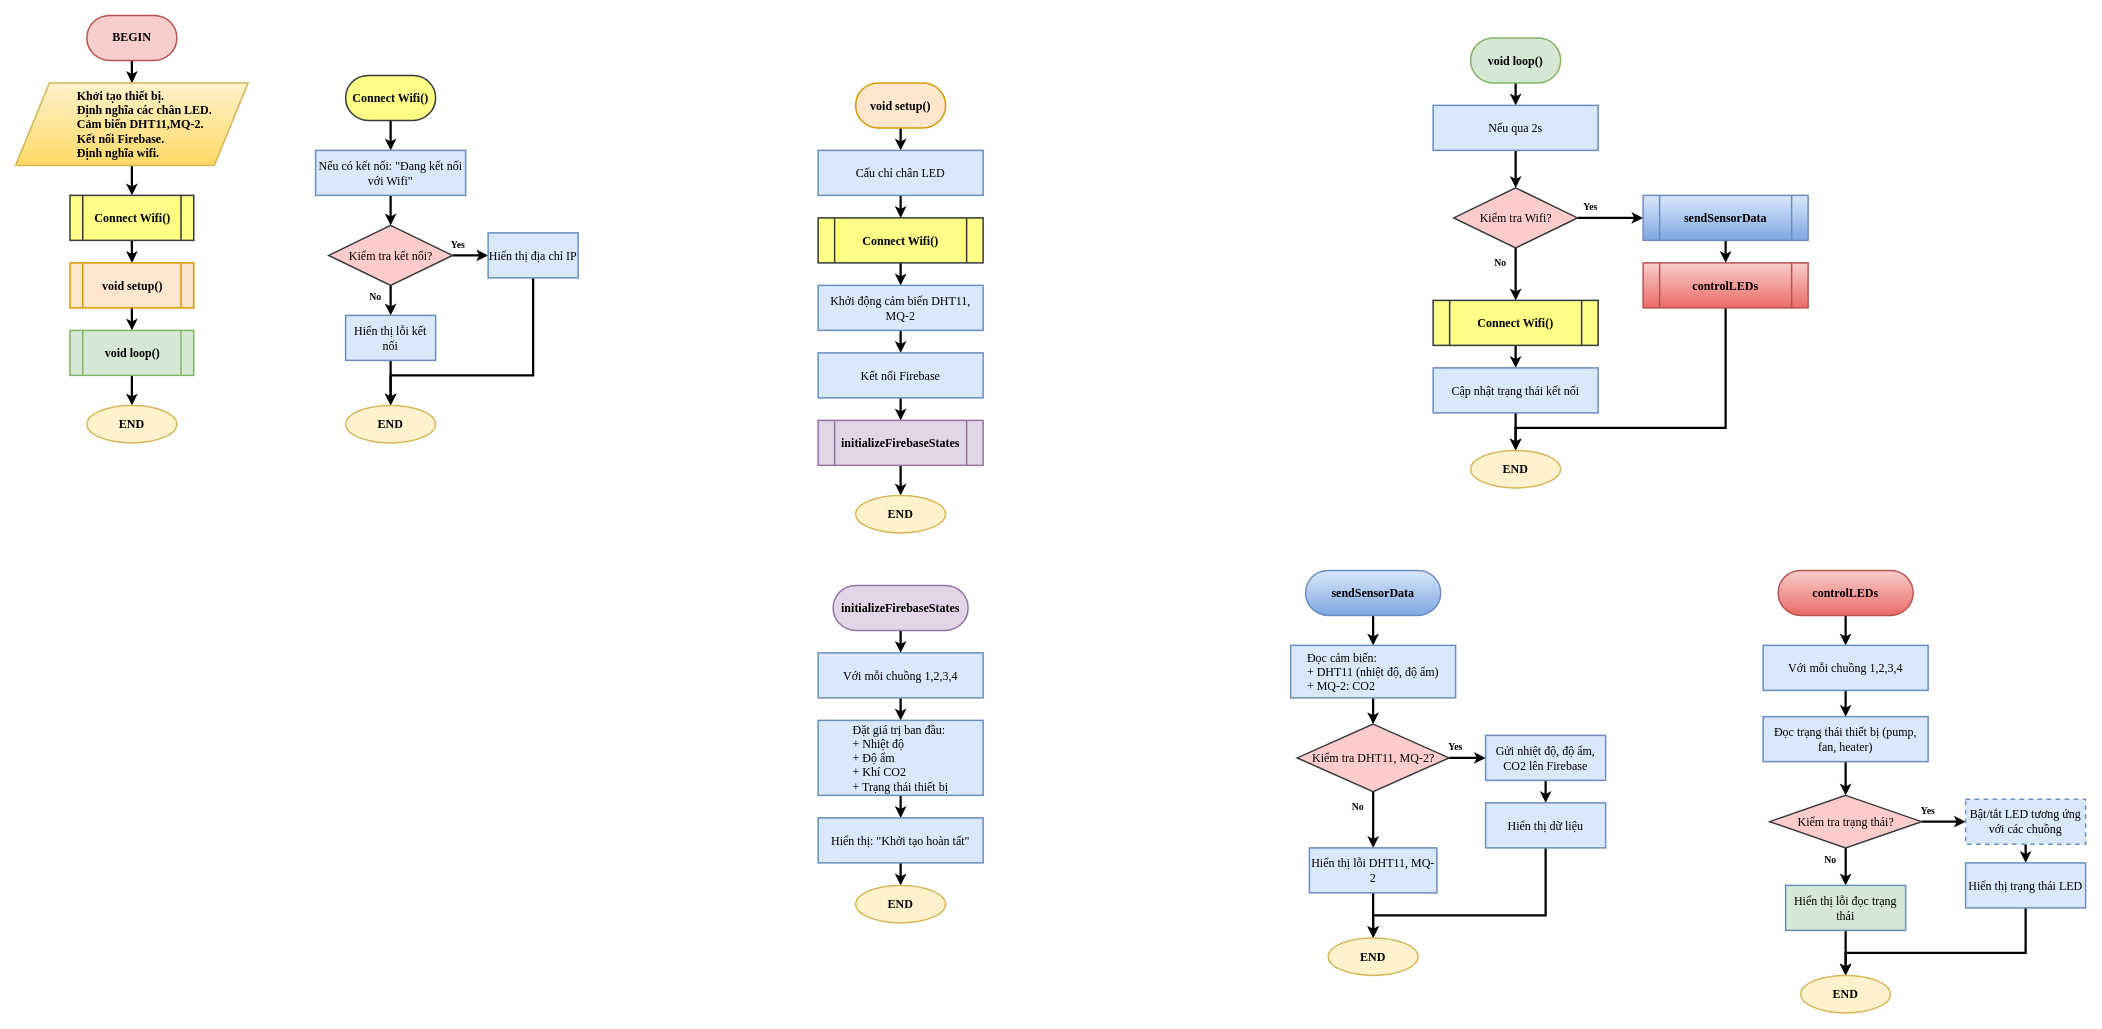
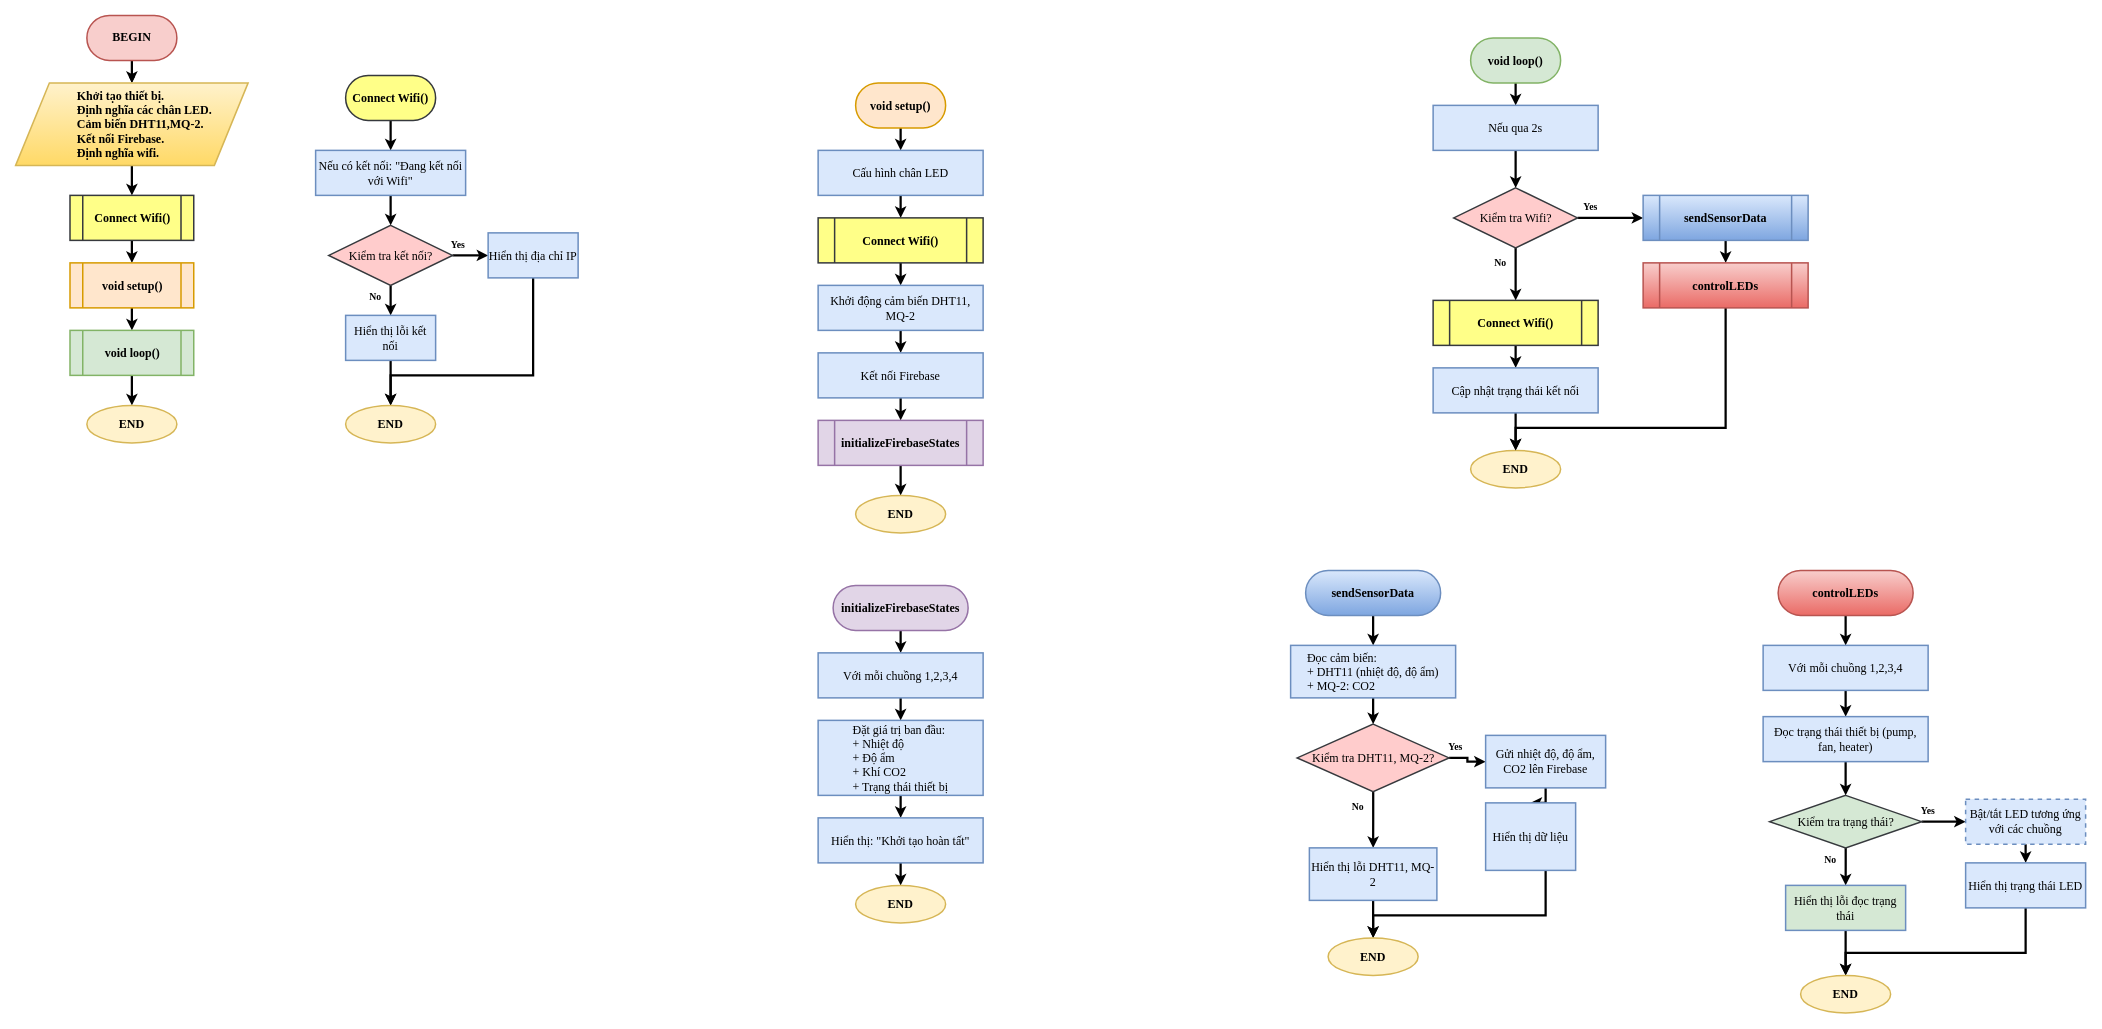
(900, 173) -> (900, 173)
(1545, 758) -> (1545, 762)
(1845, 822) -> (1845, 822)
(1545, 825) -> (1530, 837)
(1373, 870) -> (1373, 874)
